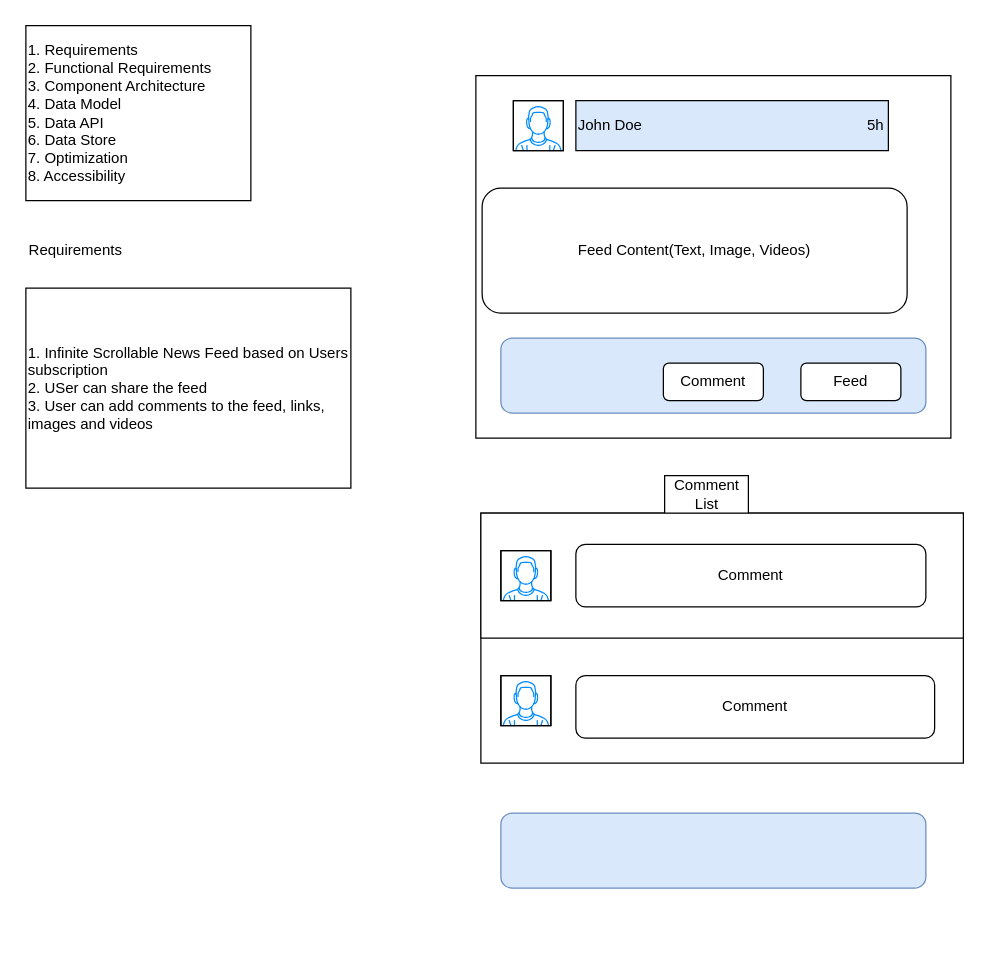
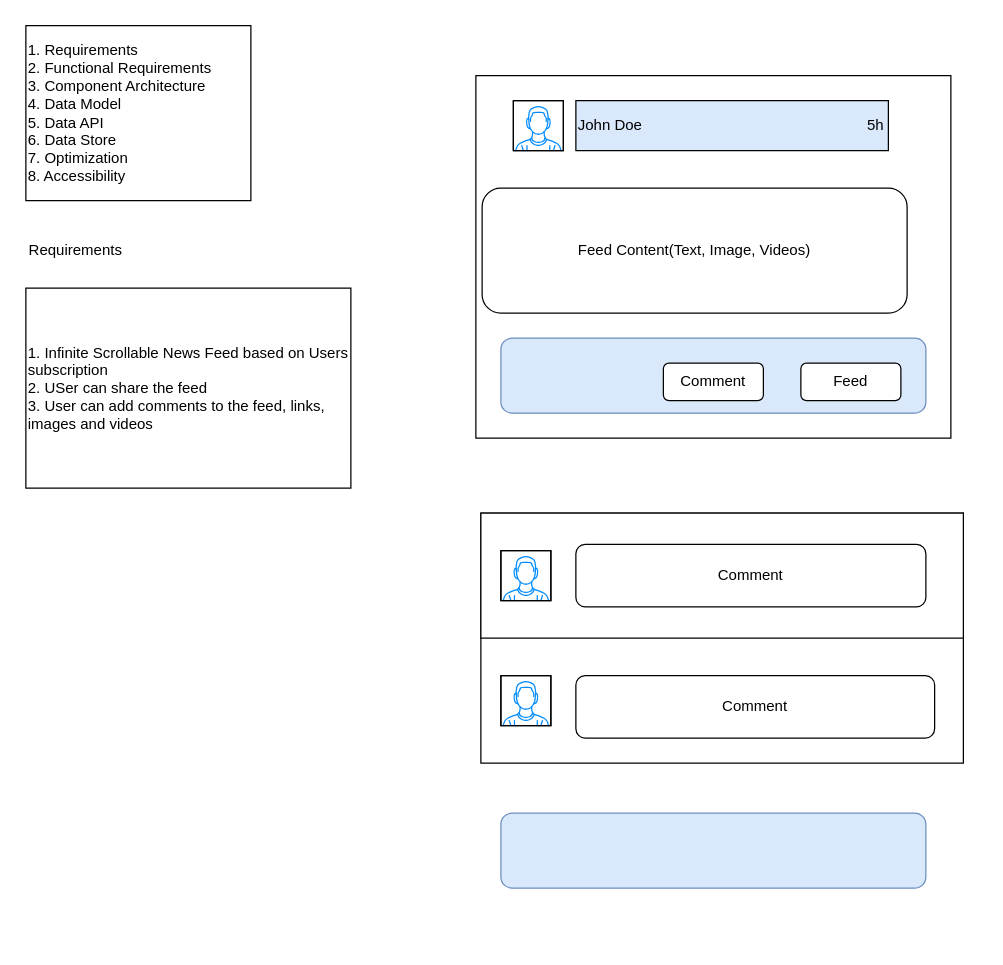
(707, 494) -> none
